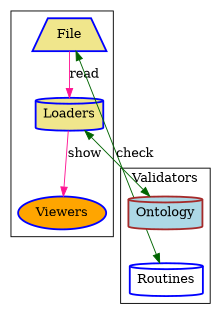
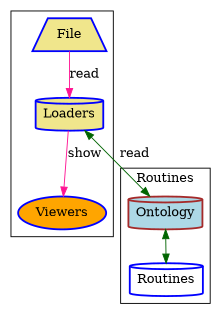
(106, 128) -> (166, 246)
(135, 154) -> (135, 154)
(165, 179) -> (165, 179)
